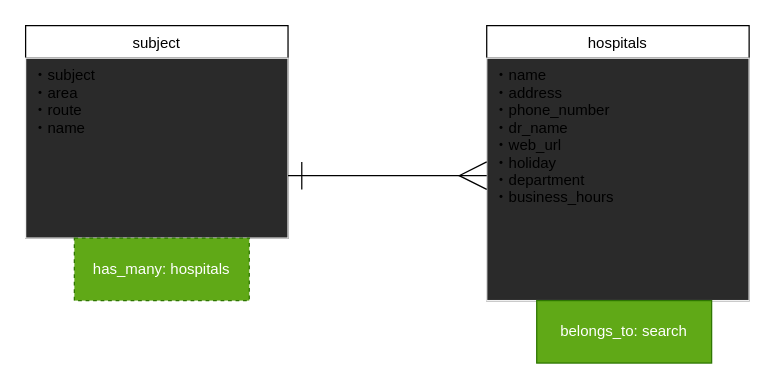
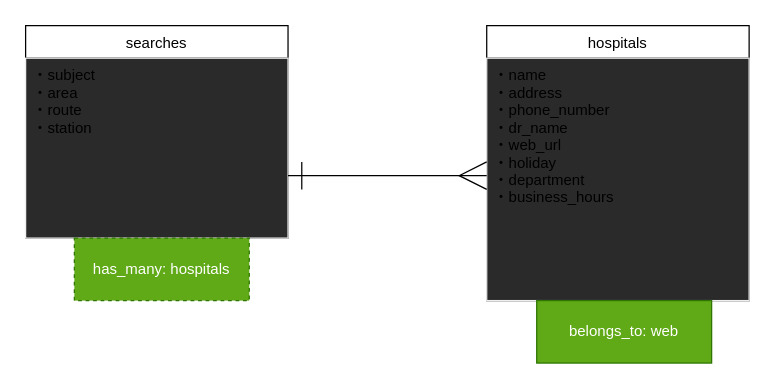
(156, 43) -> (156, 43)
(69, 75) -> (69, 75)
(624, 332) -> (624, 332)
